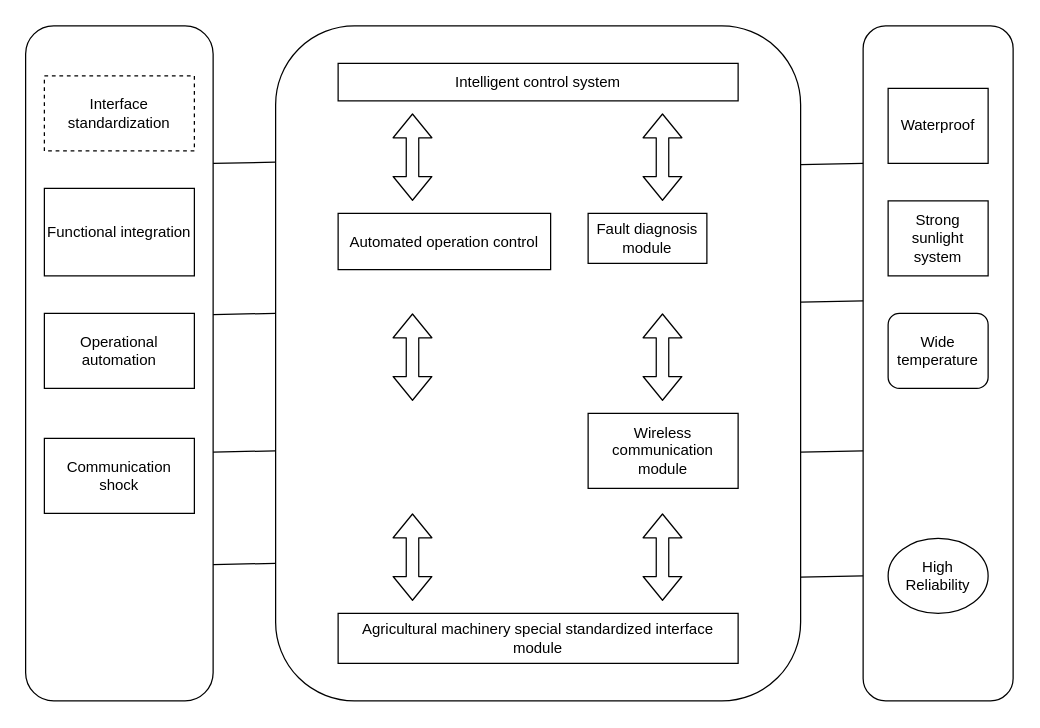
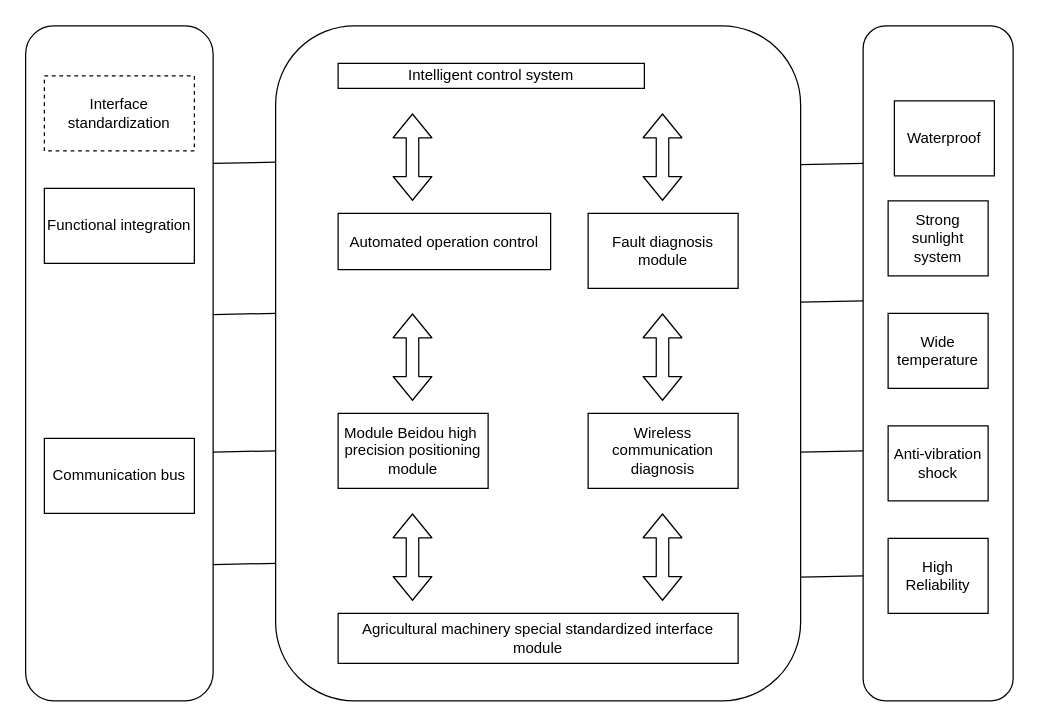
(538, 82) -> (491, 76)
(938, 126) -> (944, 138)
(119, 232) -> (119, 226)
(648, 238) -> (663, 251)
(119, 351) -> none
(938, 351) -> (938, 351)
none -> (413, 451)
(663, 451) -> (663, 451)
none -> (938, 463)
(119, 476) -> (119, 476)
(938, 576) -> (938, 576)
